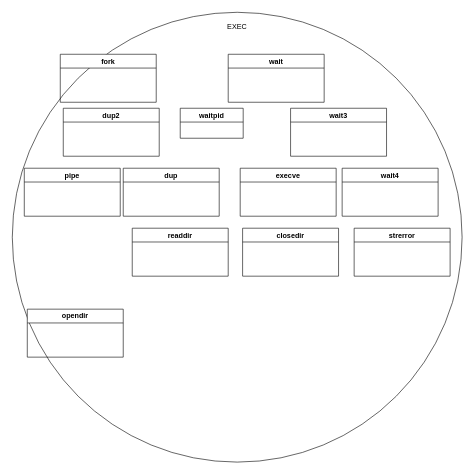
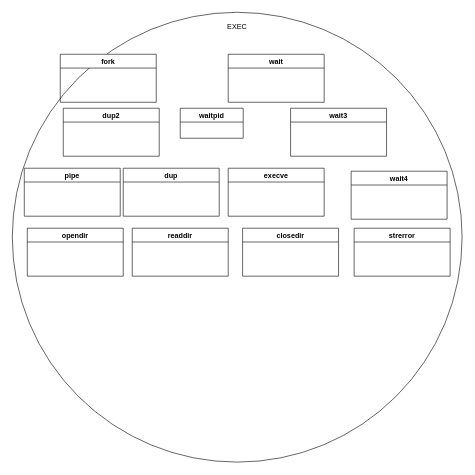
(288, 192) -> (276, 192)
(390, 192) -> (399, 195)
(75, 333) -> (75, 252)
